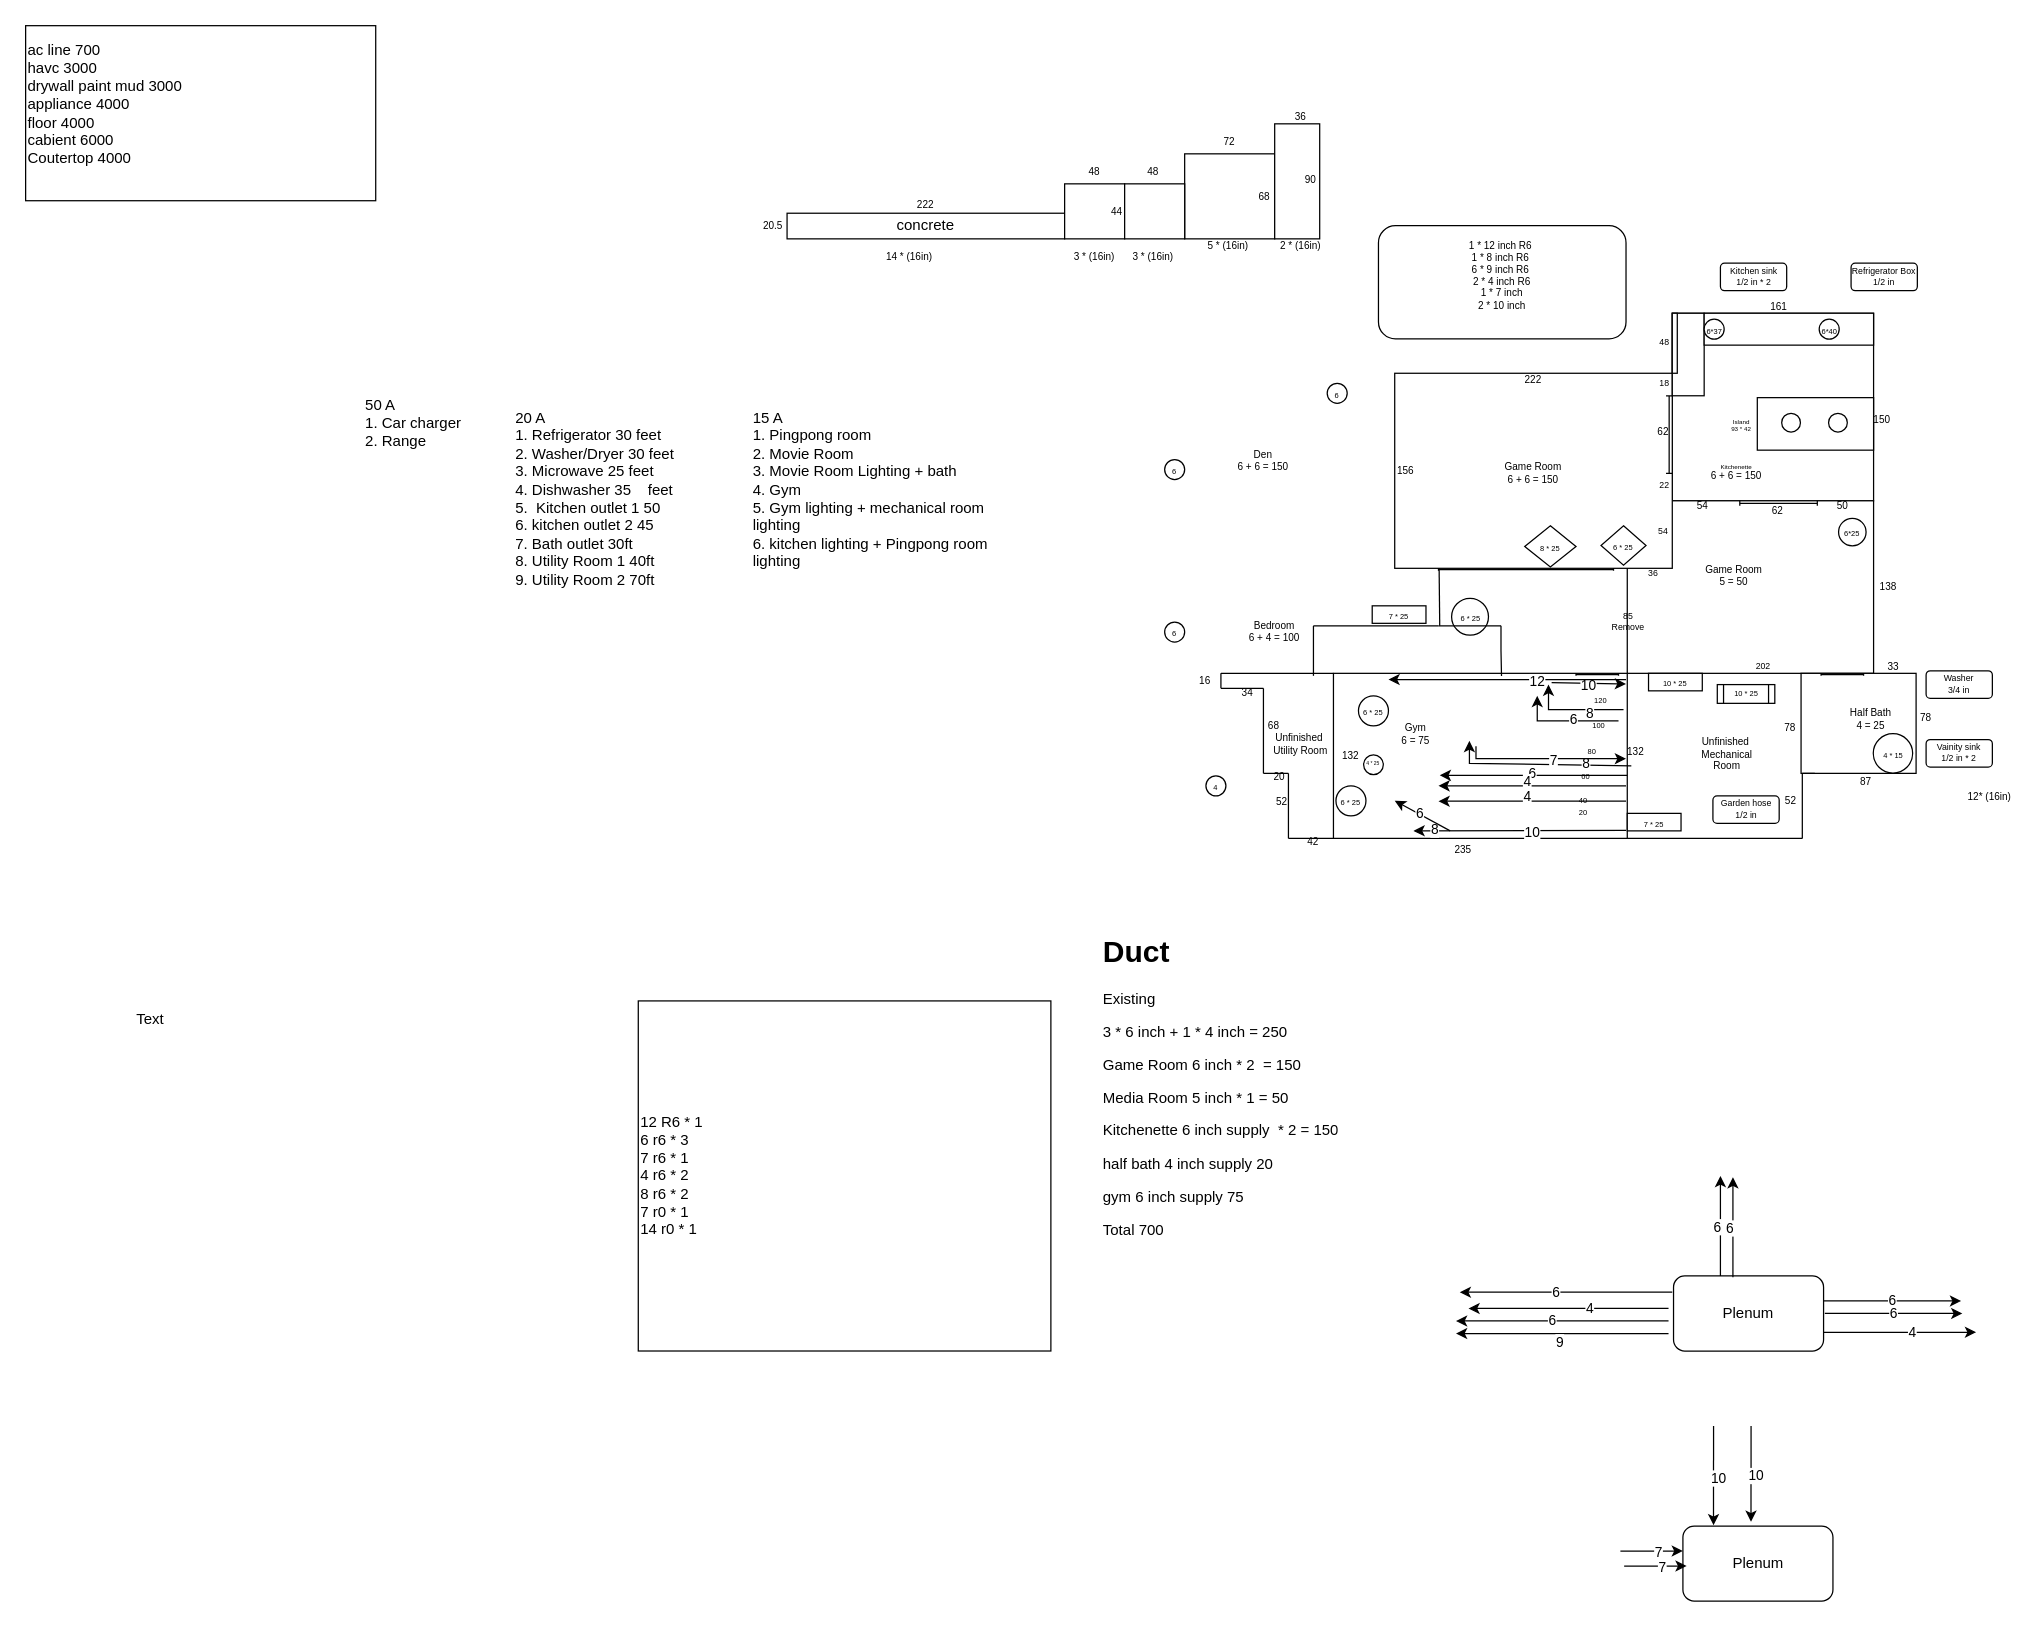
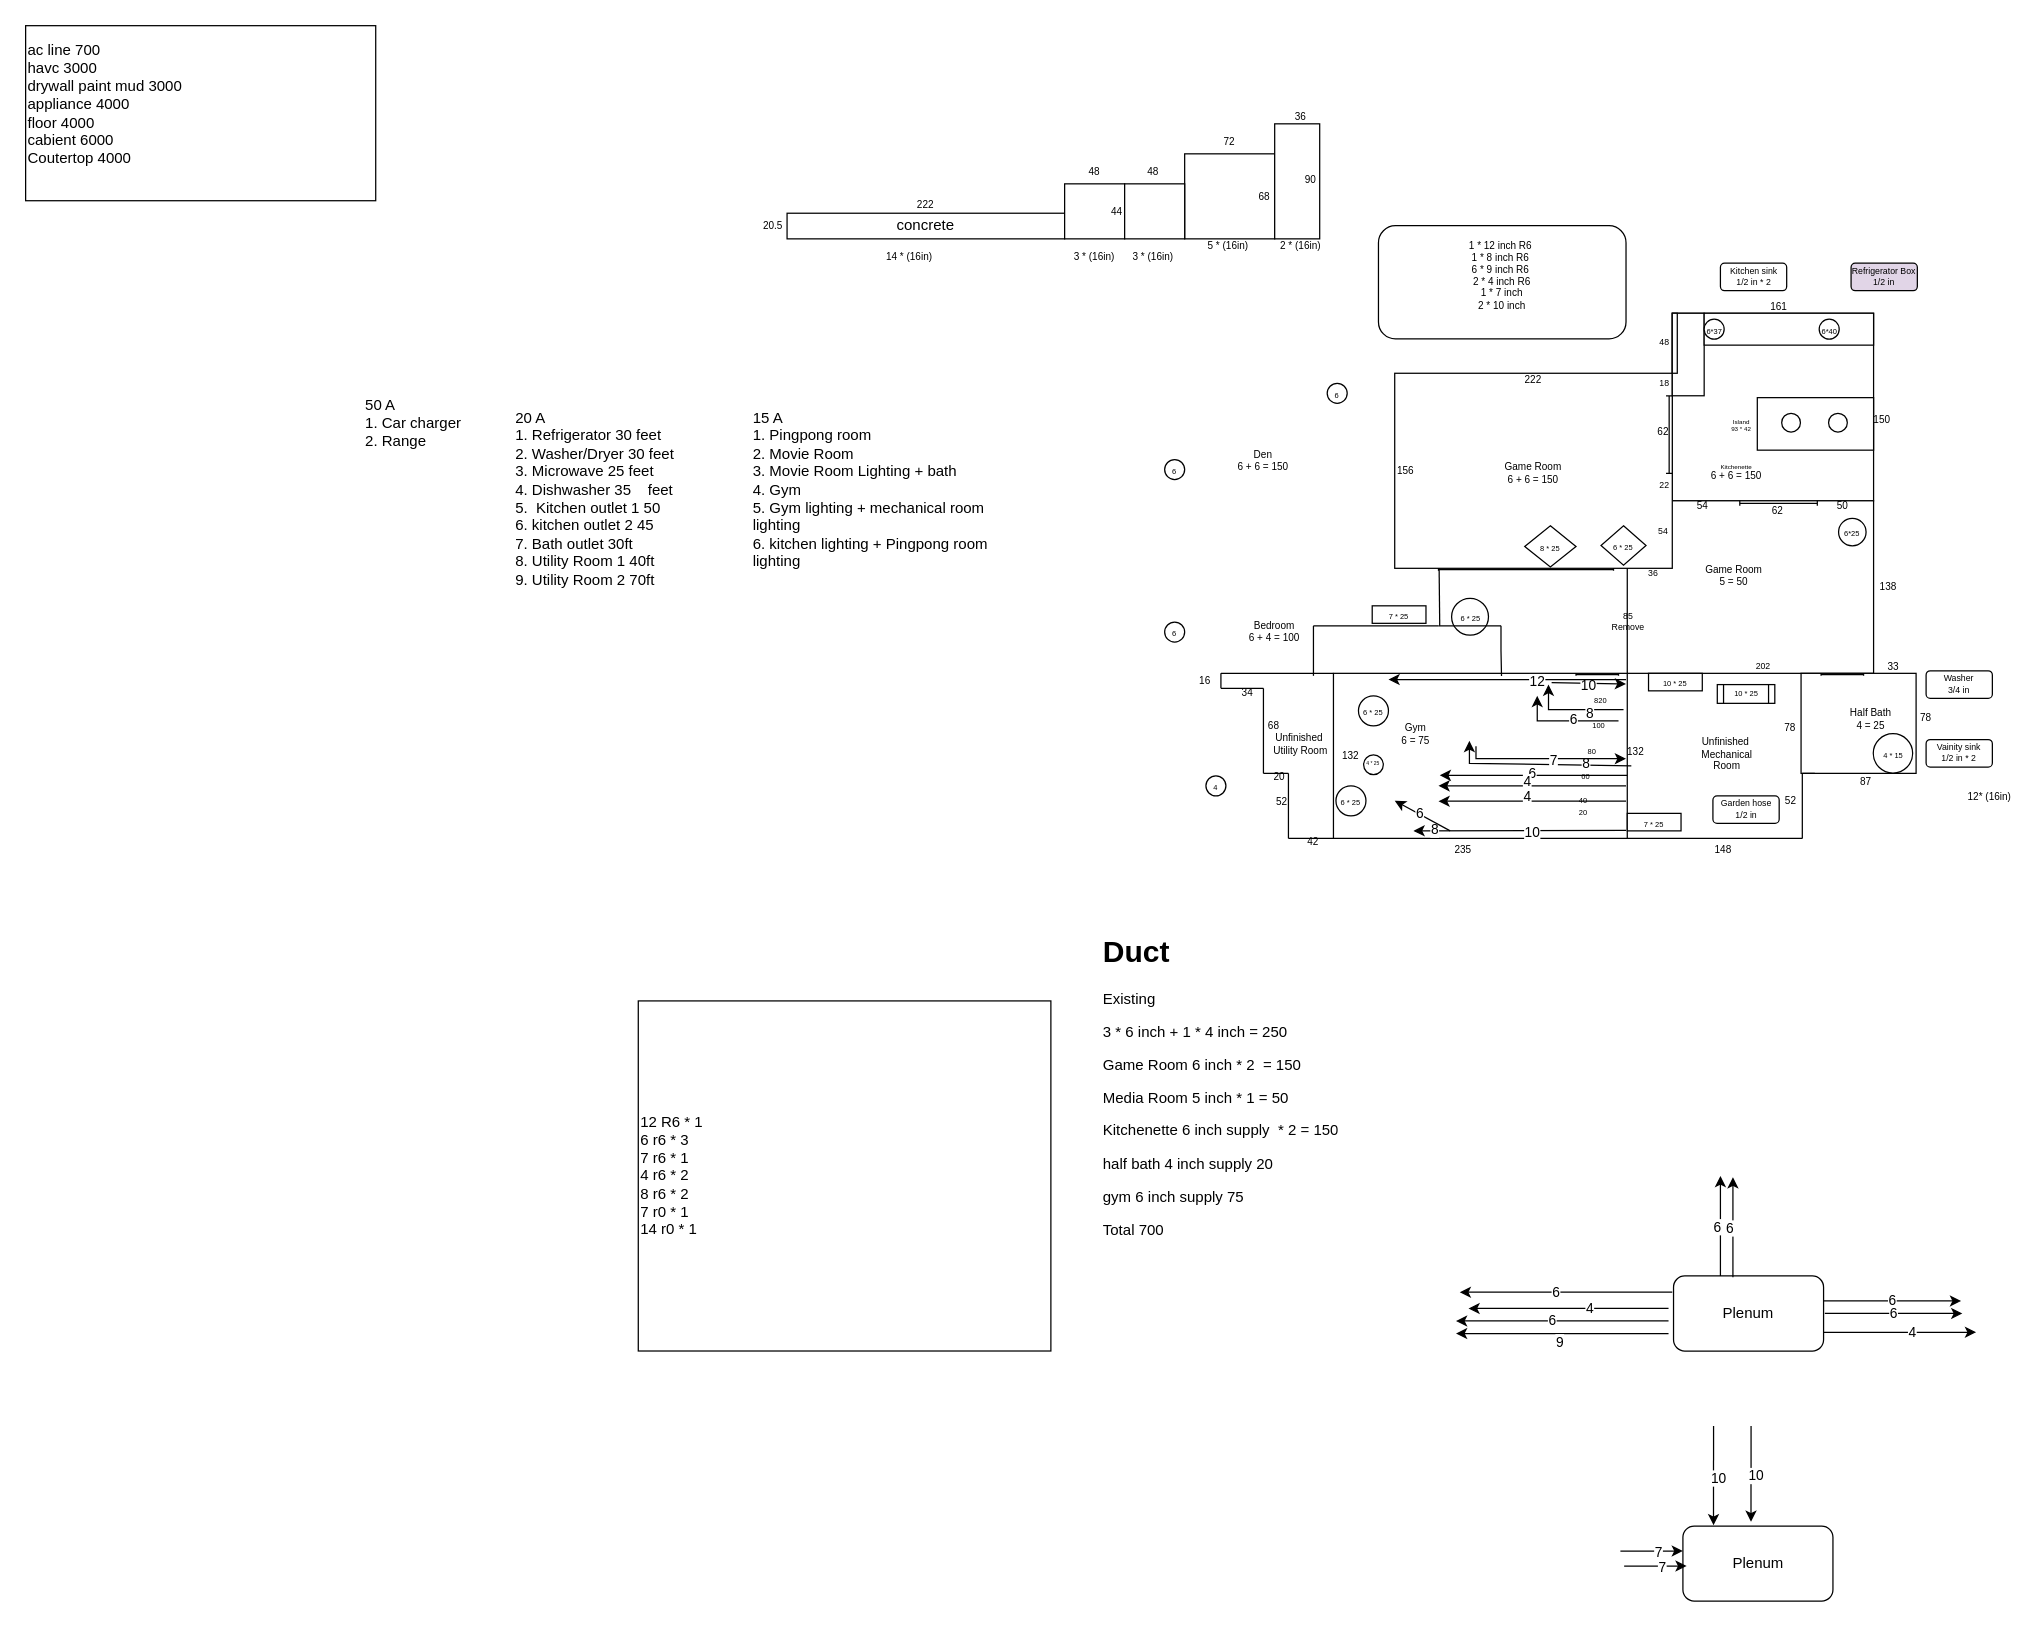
(1884, 277) -> (1884, 277)
(1601, 701) -> (1601, 701)
none -> (1723, 849)
(151, 1019) -> none
